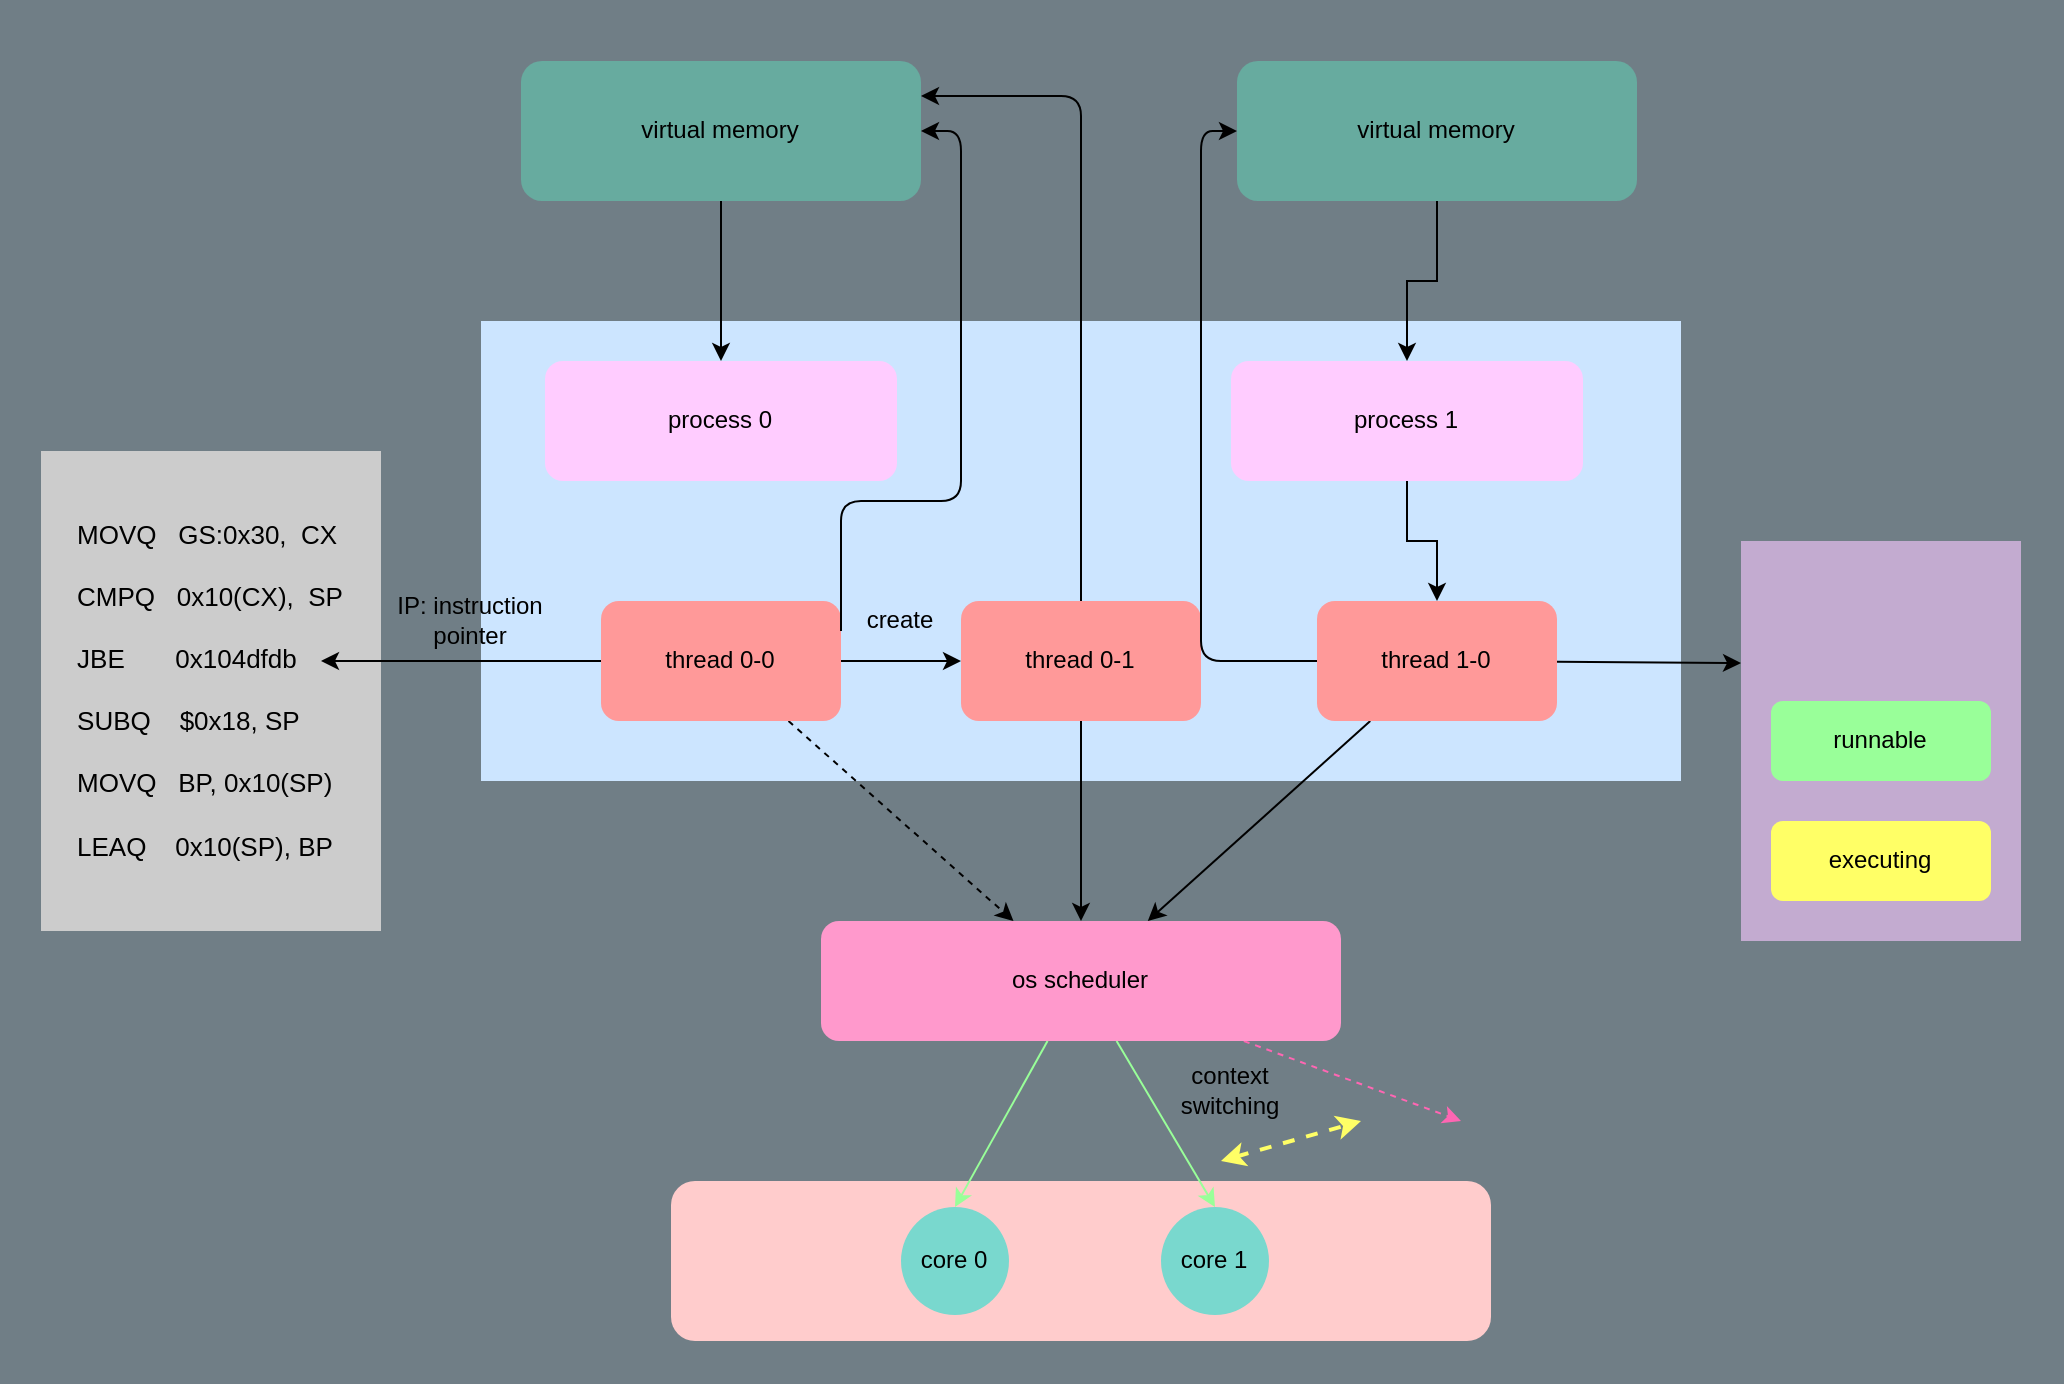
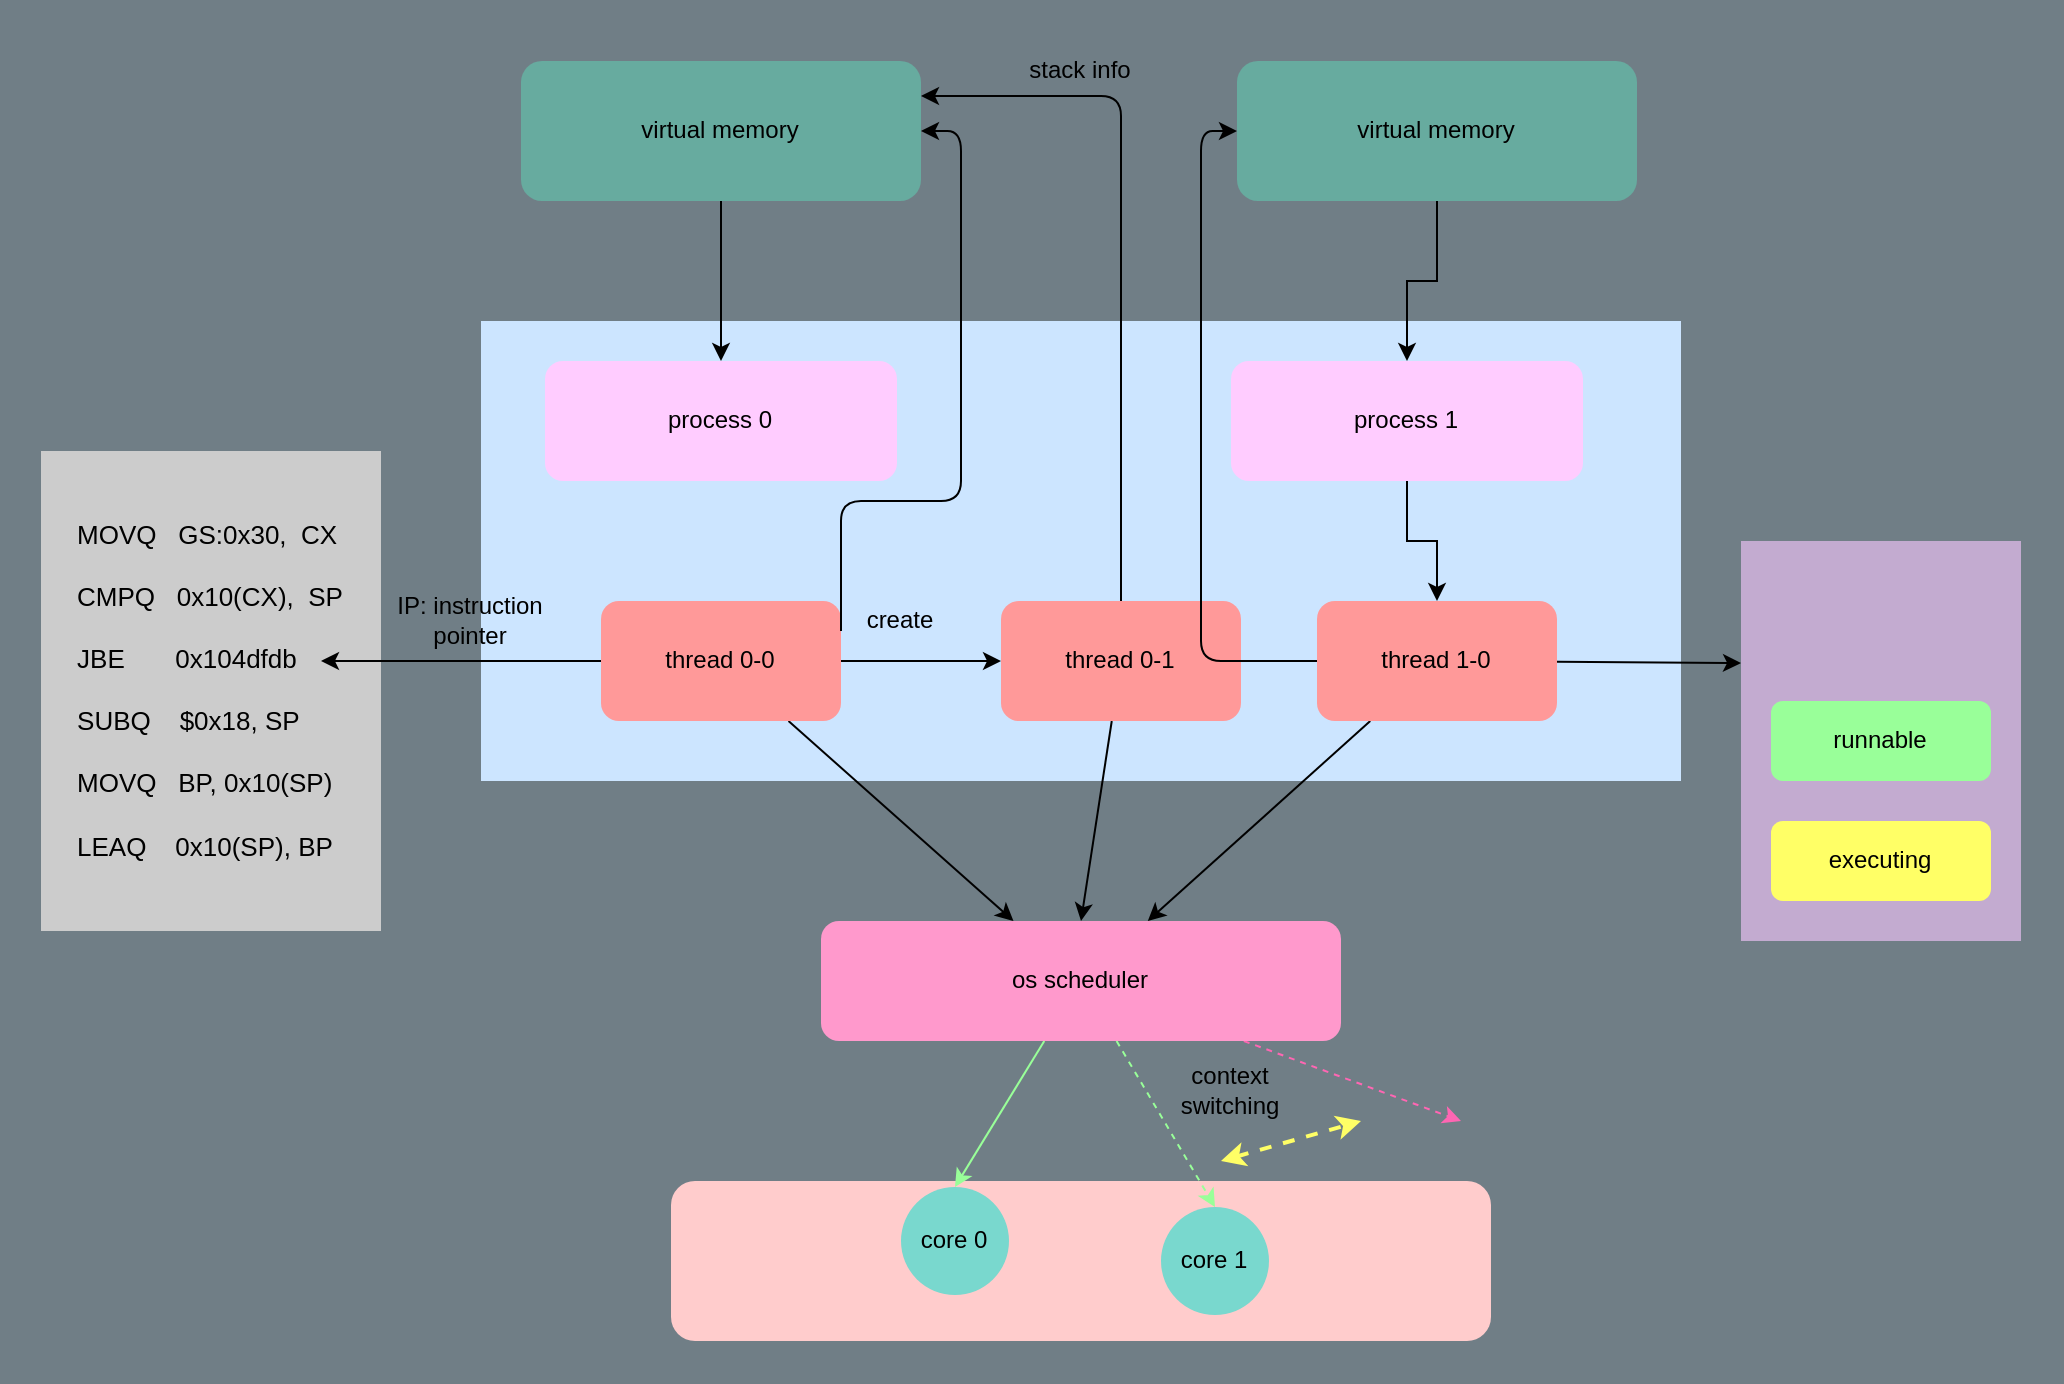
none -> (1081, 71)
(1081, 661) -> (1121, 661)
(897, 817) -> (897, 817)
(1163, 1119) -> (1163, 1119)
(955, 1261) -> (955, 1241)
